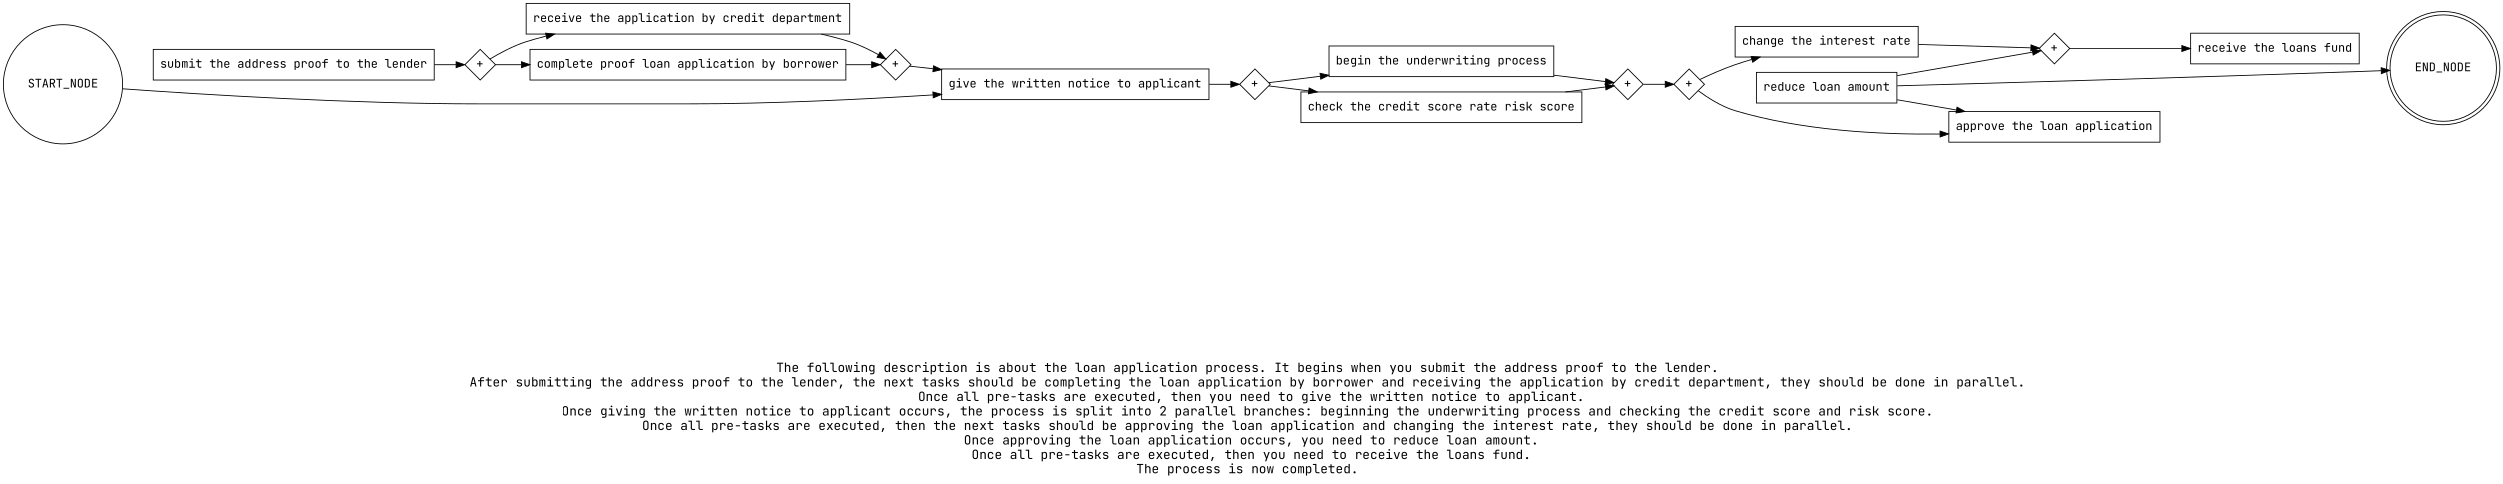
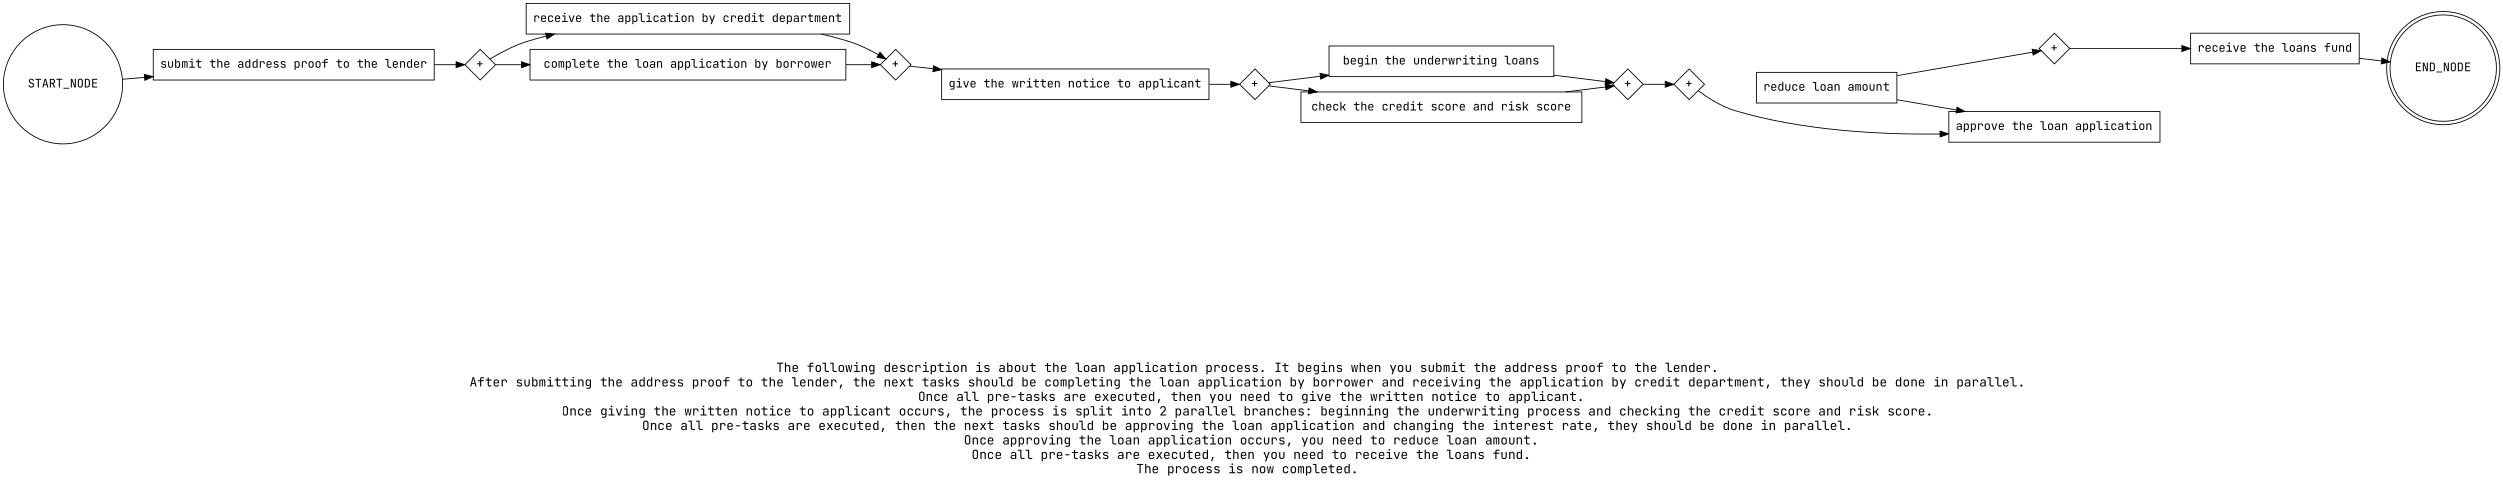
(1827, 42) -> none
(1441, 61) -> (1441, 61)
(688, 65) -> (688, 65)
(2139, 79) -> (2370, 60)
(528, 104) -> (133, 78)
(1441, 107) -> (1441, 107)
